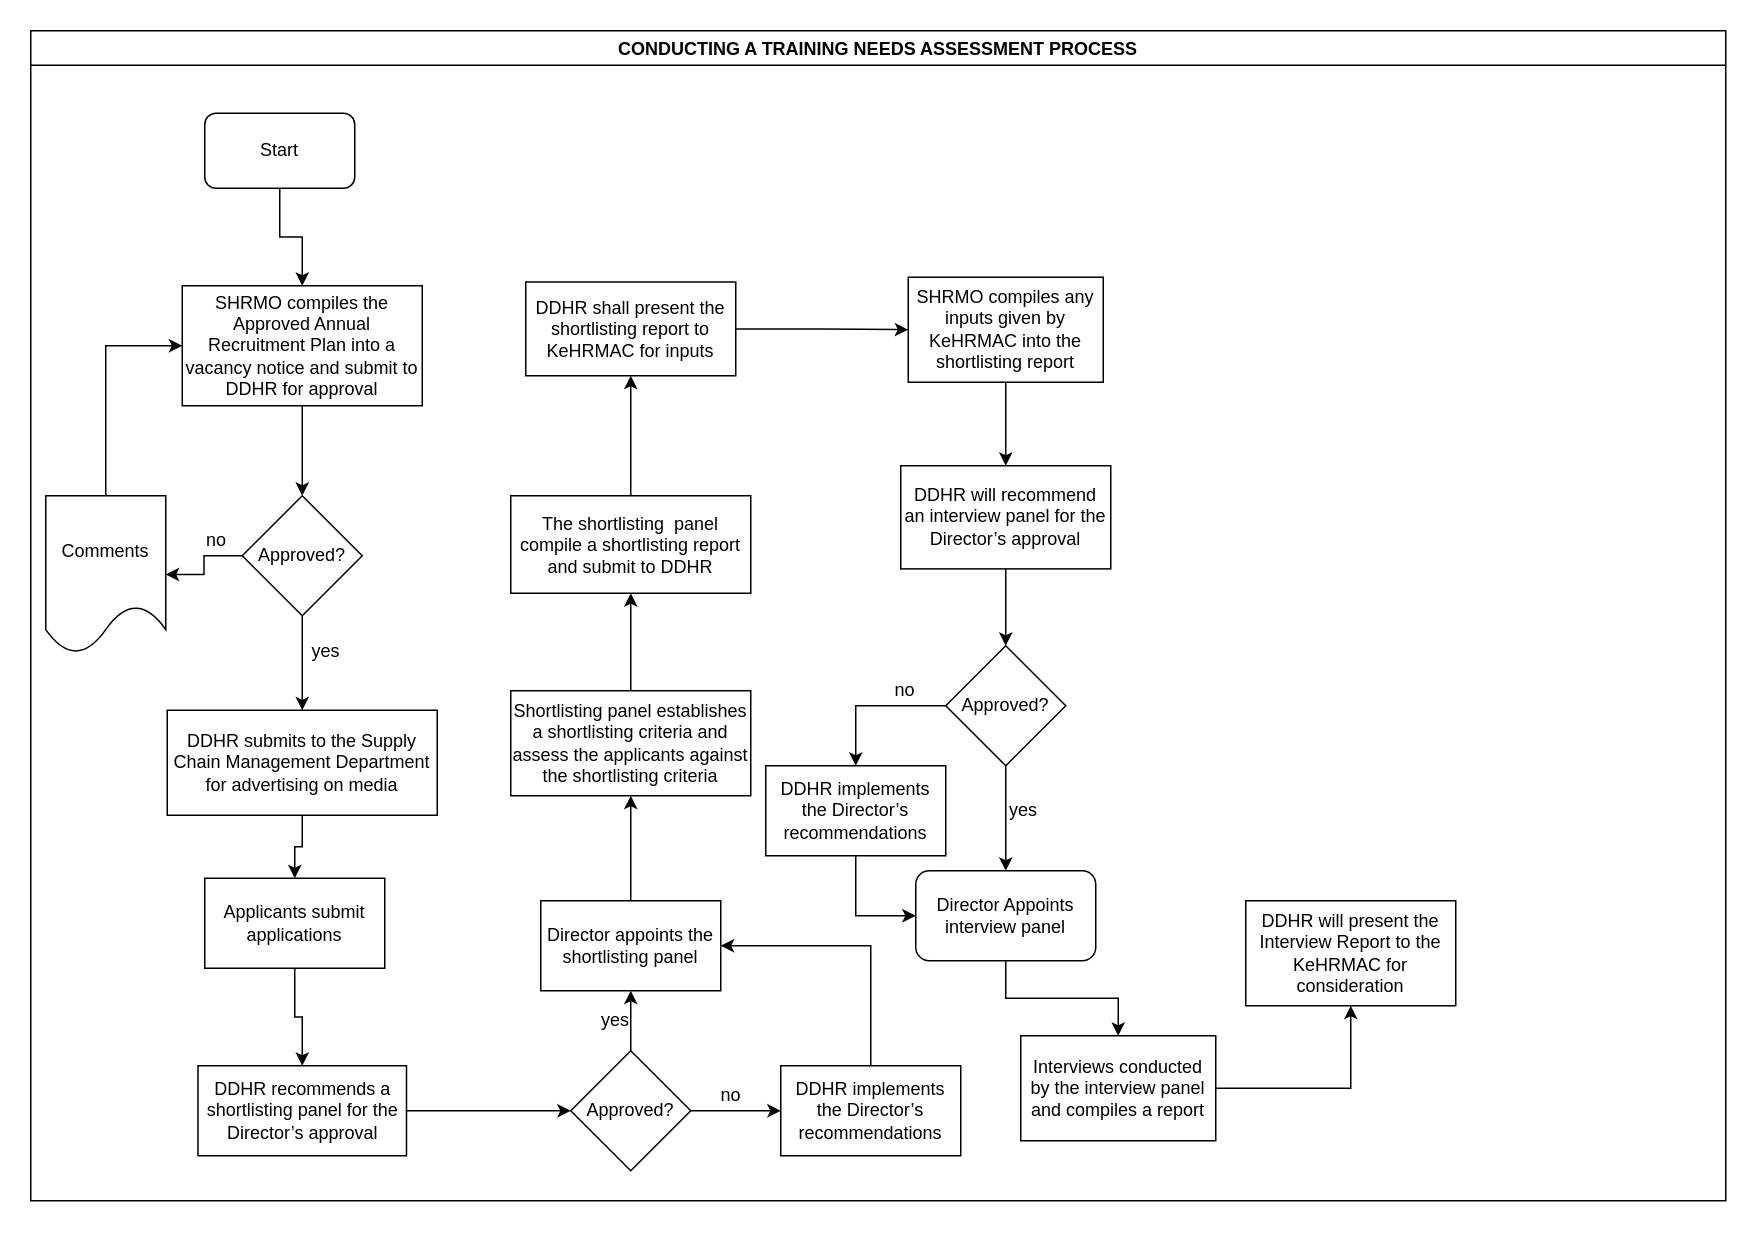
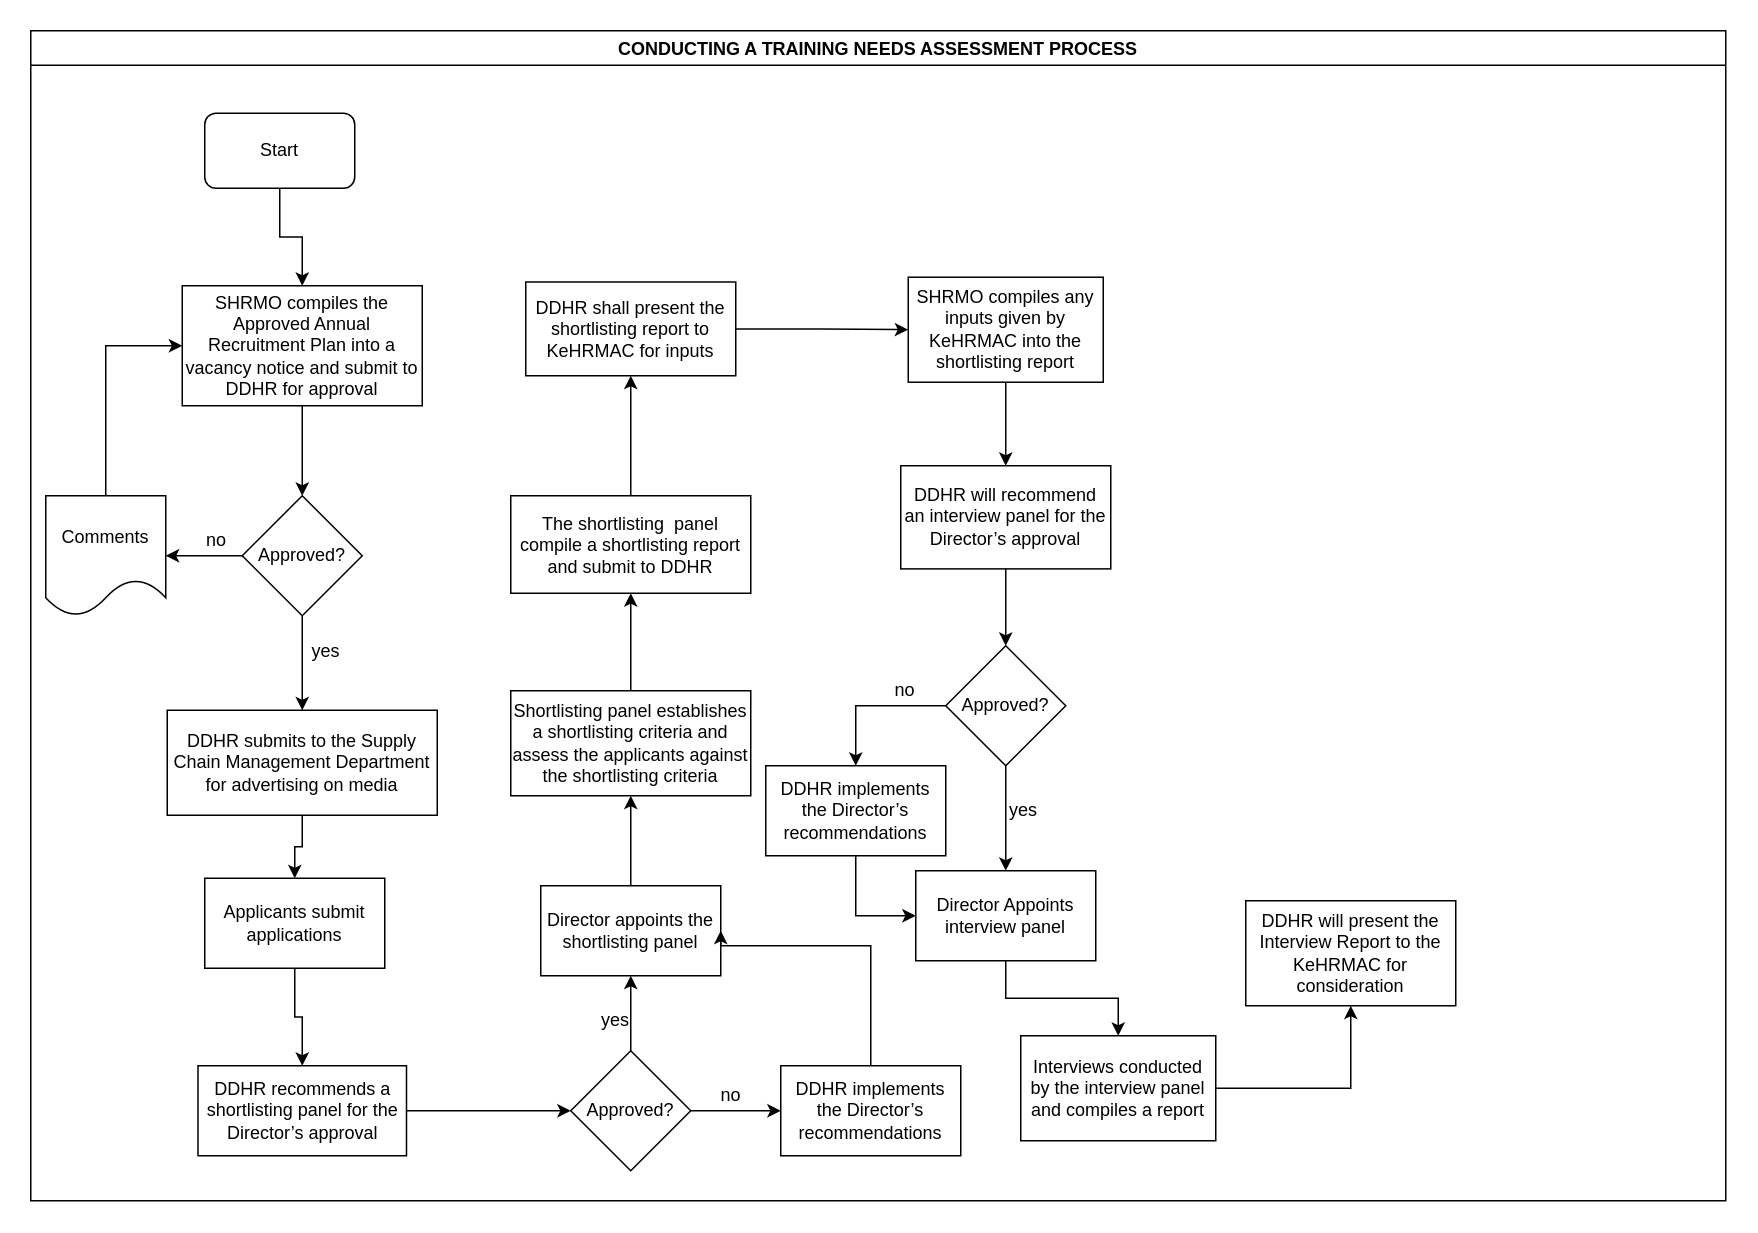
(106, 575) -> (106, 556)
(1006, 916) -> (1006, 916)
(631, 946) -> (631, 931)
